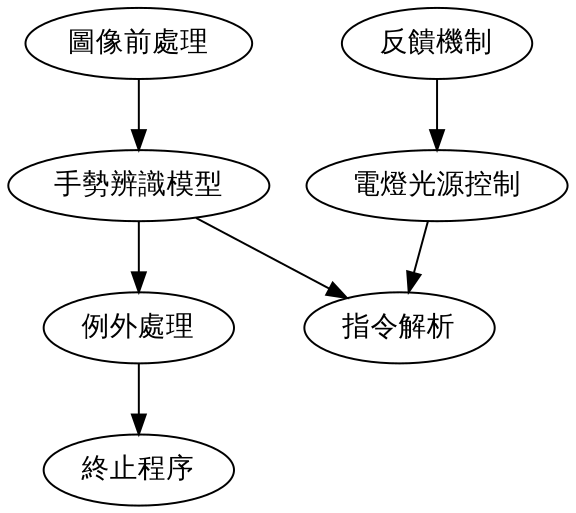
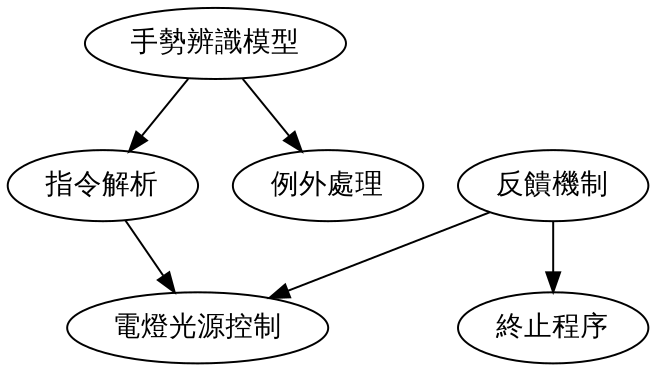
(139, 43) -> none
(421, 247) -> (144, 248)
(139, 389) -> (553, 247)
